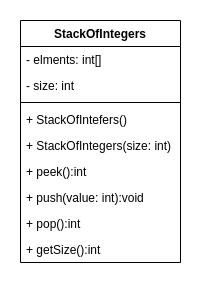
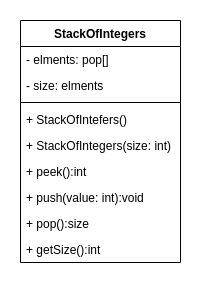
(72, 60) -> (74, 60)
(55, 86) -> (69, 86)
(58, 224) -> (62, 224)
